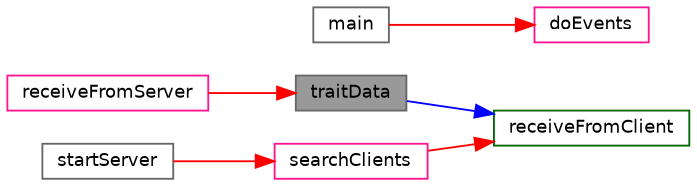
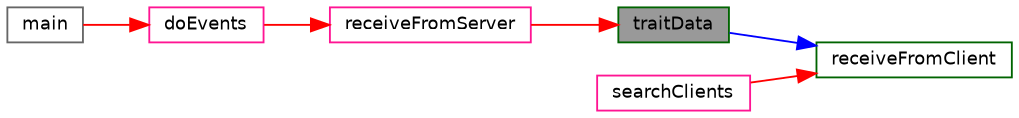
none -> (287, 25)
(351, 93) -> (674, 25)
(108, 161) -> none
